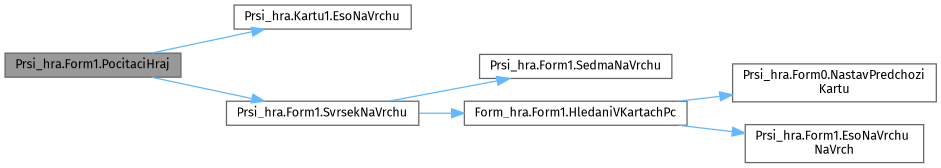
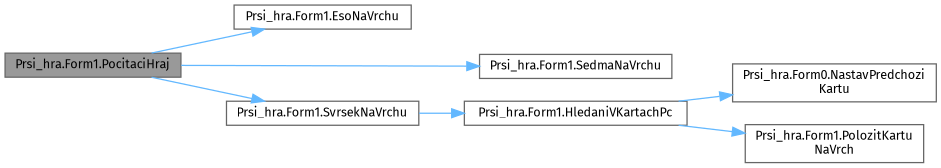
(323, 17) -> (323, 17)
(443, 91) -> (324, 66)
(576, 113) -> (576, 113)
(834, 144) -> (834, 144)
